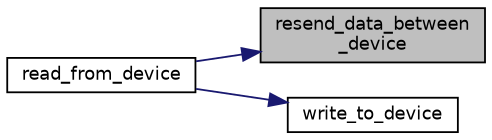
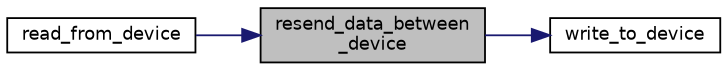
(233, 94) -> (508, 35)
